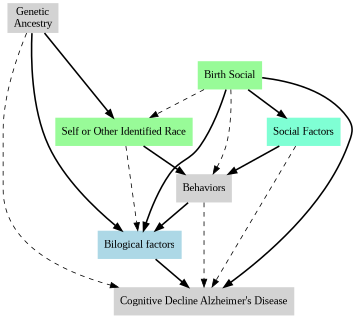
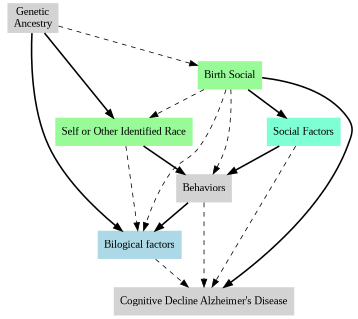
(188, 158) -> (188, 158)
(3, 187) -> (124, 45)
(169, 271) -> (169, 271)
